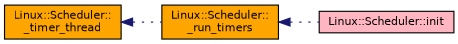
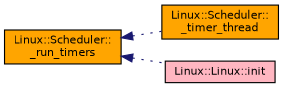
(147, 22) -> (147, 34)
(387, 22) -> (220, 72)
